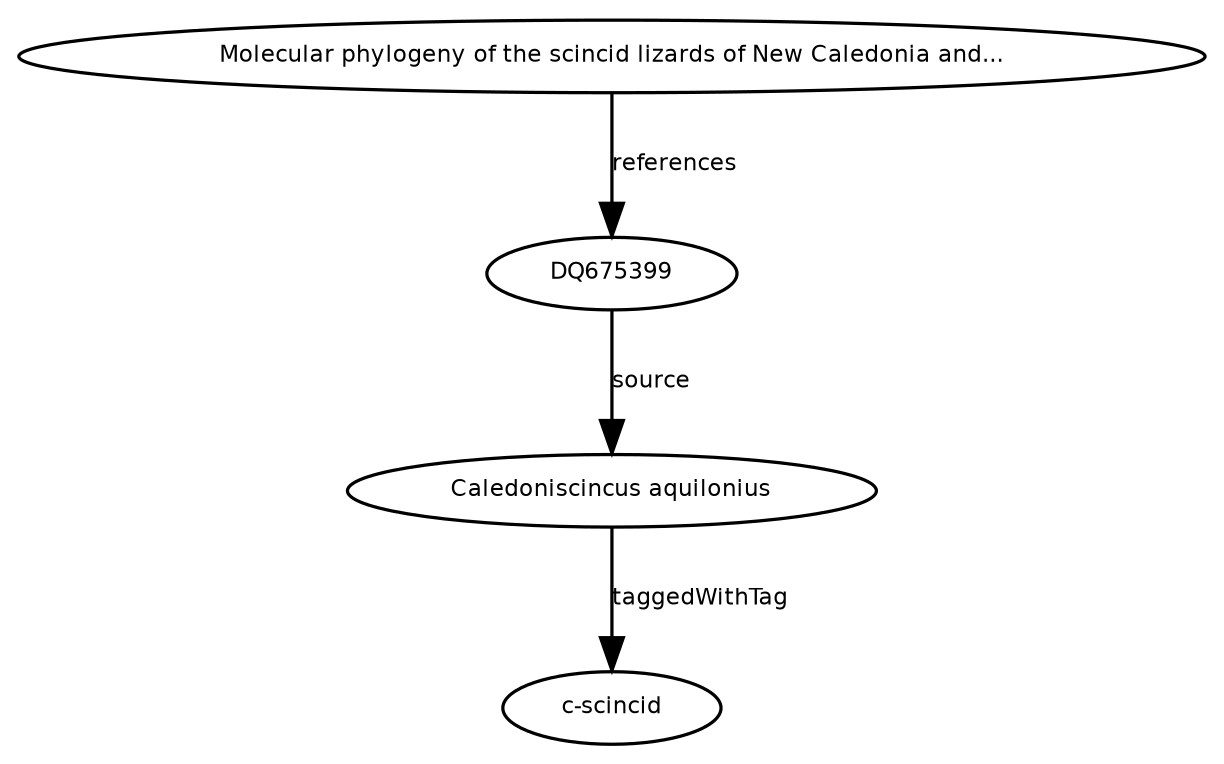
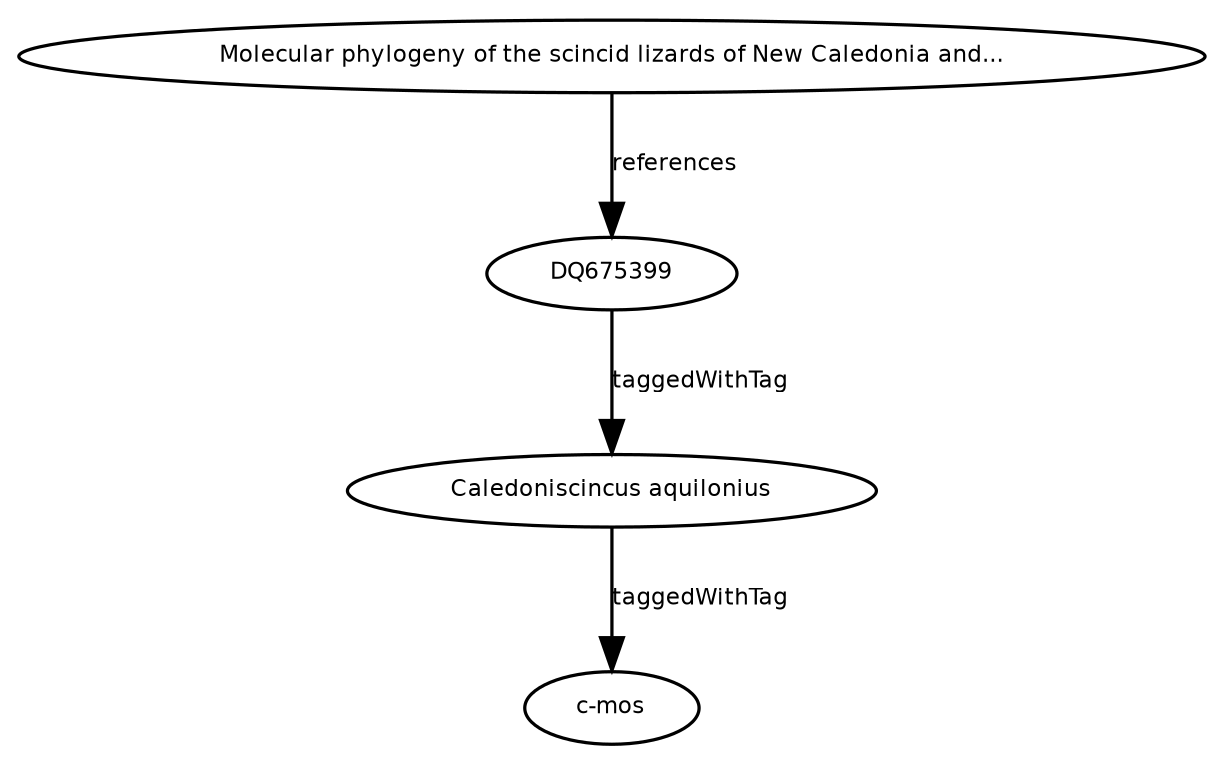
(653, 382) -> (702, 382)
(612, 708) -> (612, 708)
